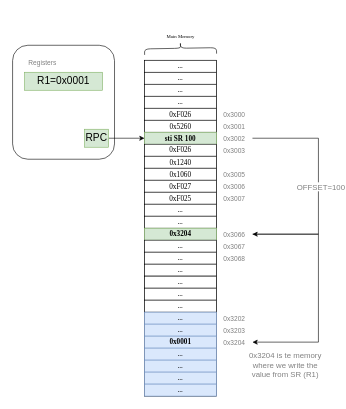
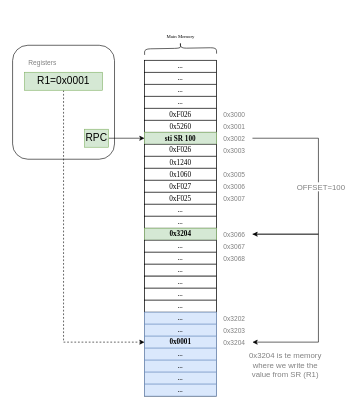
none -> (63, 215)
